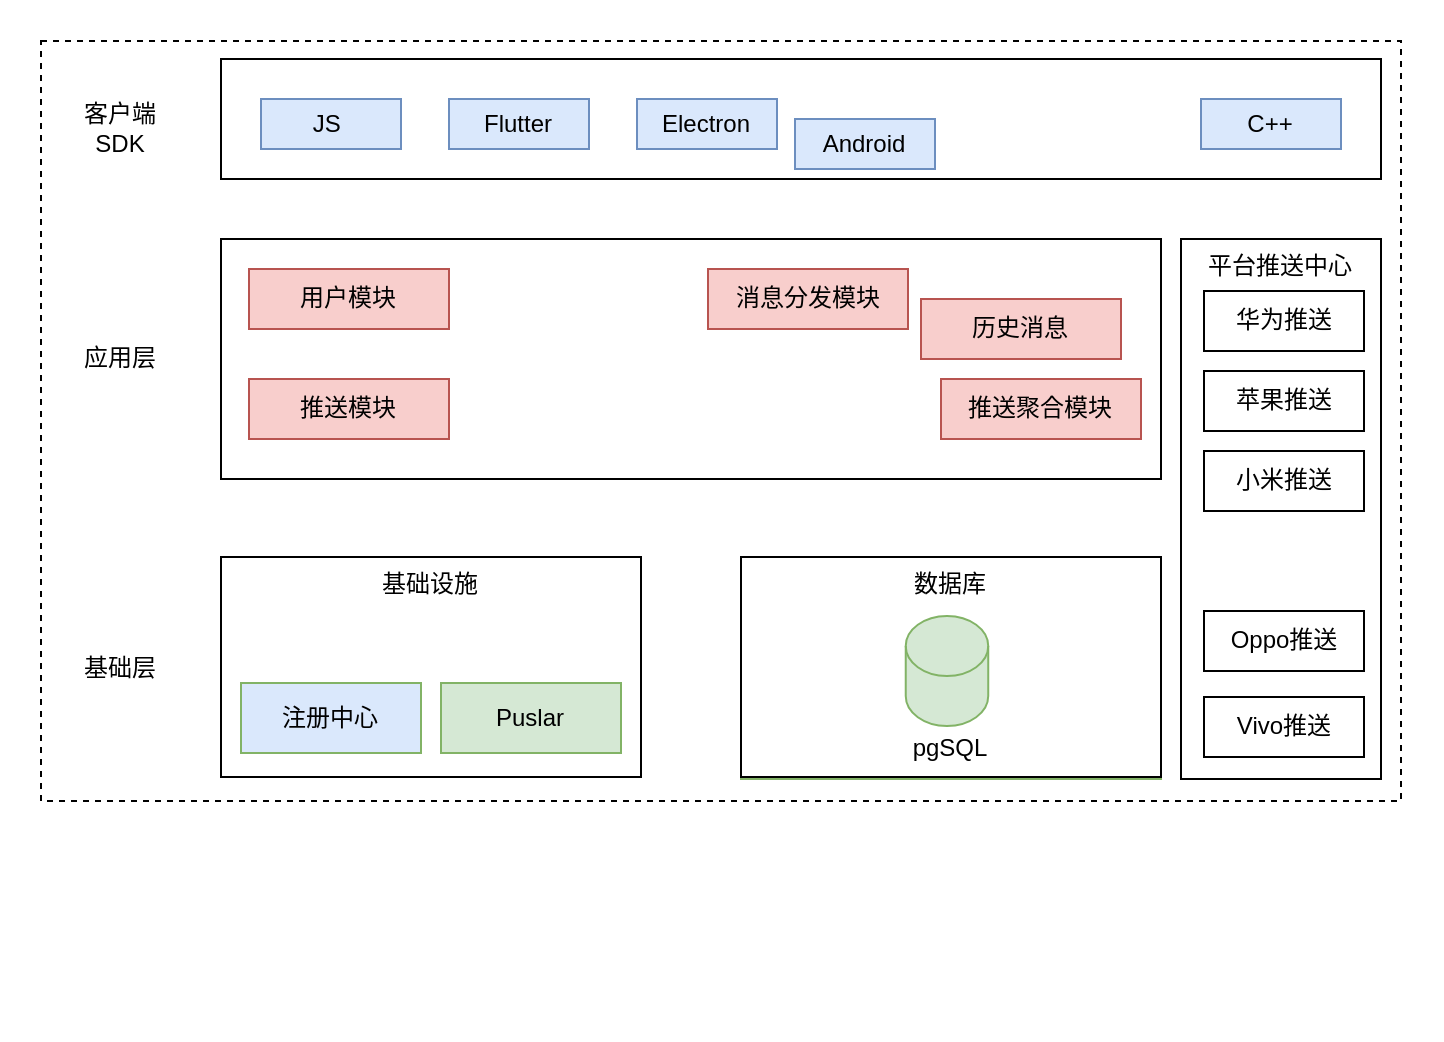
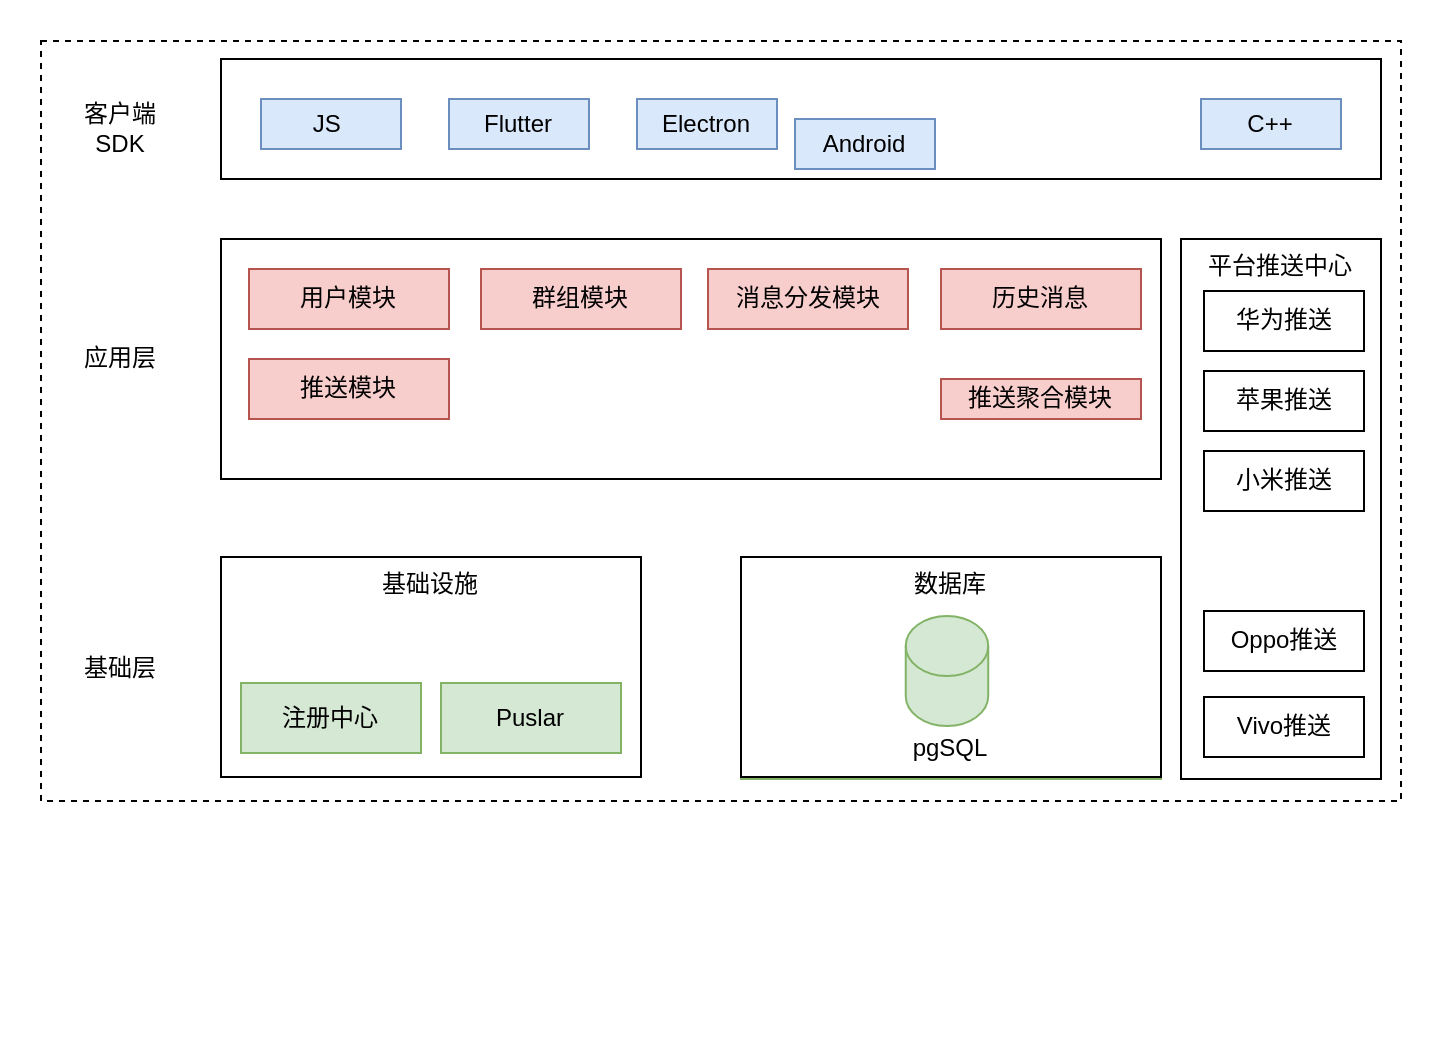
none -> (581, 299)
(1021, 329) -> (1041, 299)
(349, 409) -> (349, 389)
(1041, 409) -> (1041, 399)
(331, 718) -> (331, 718)
